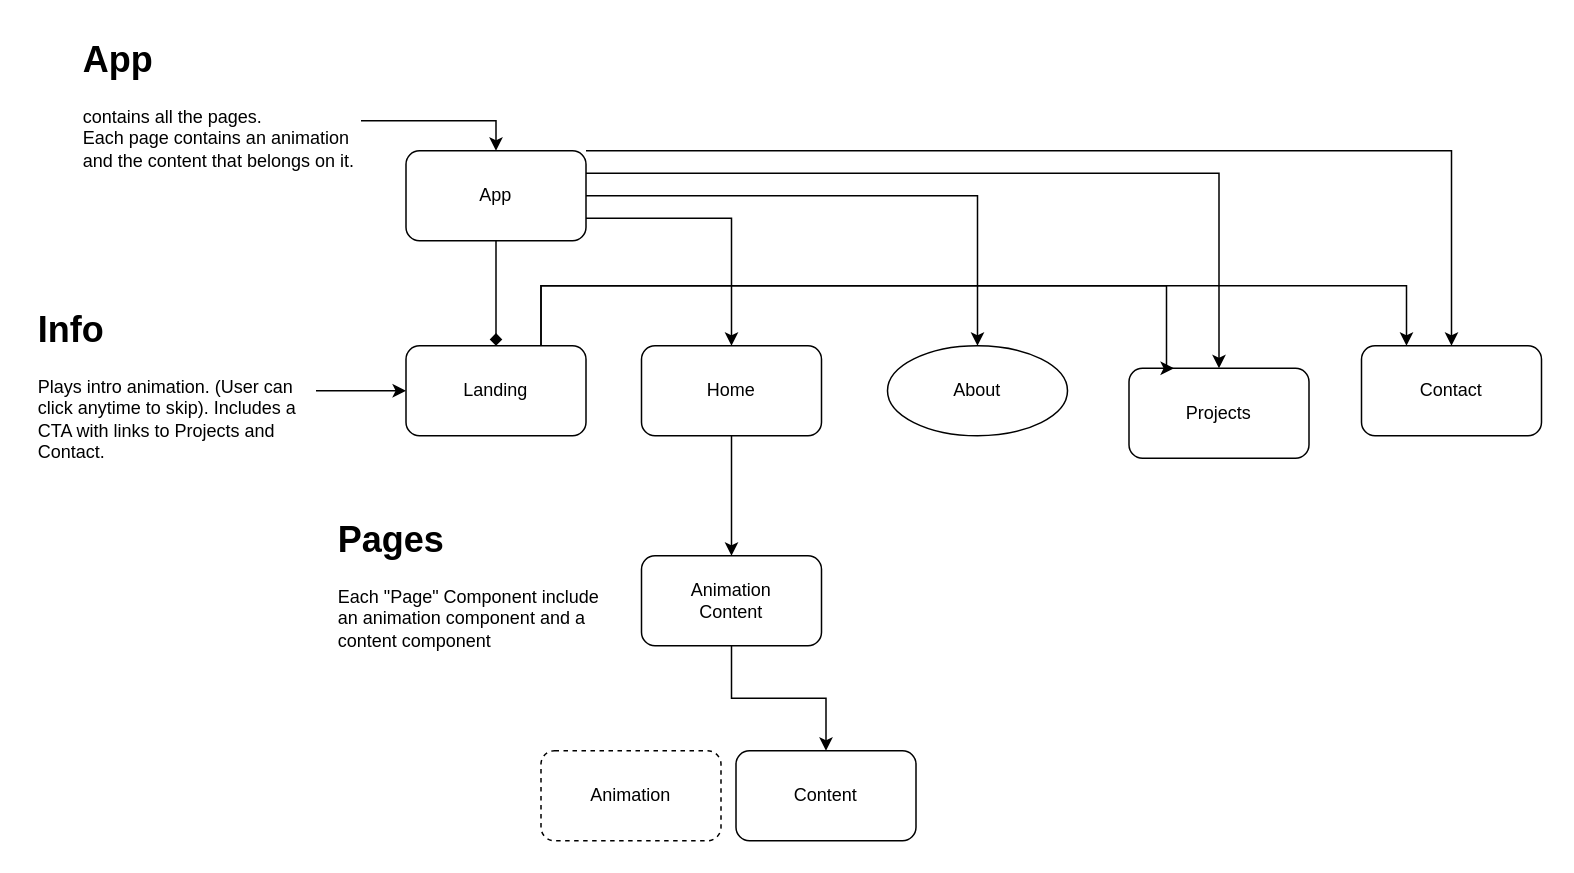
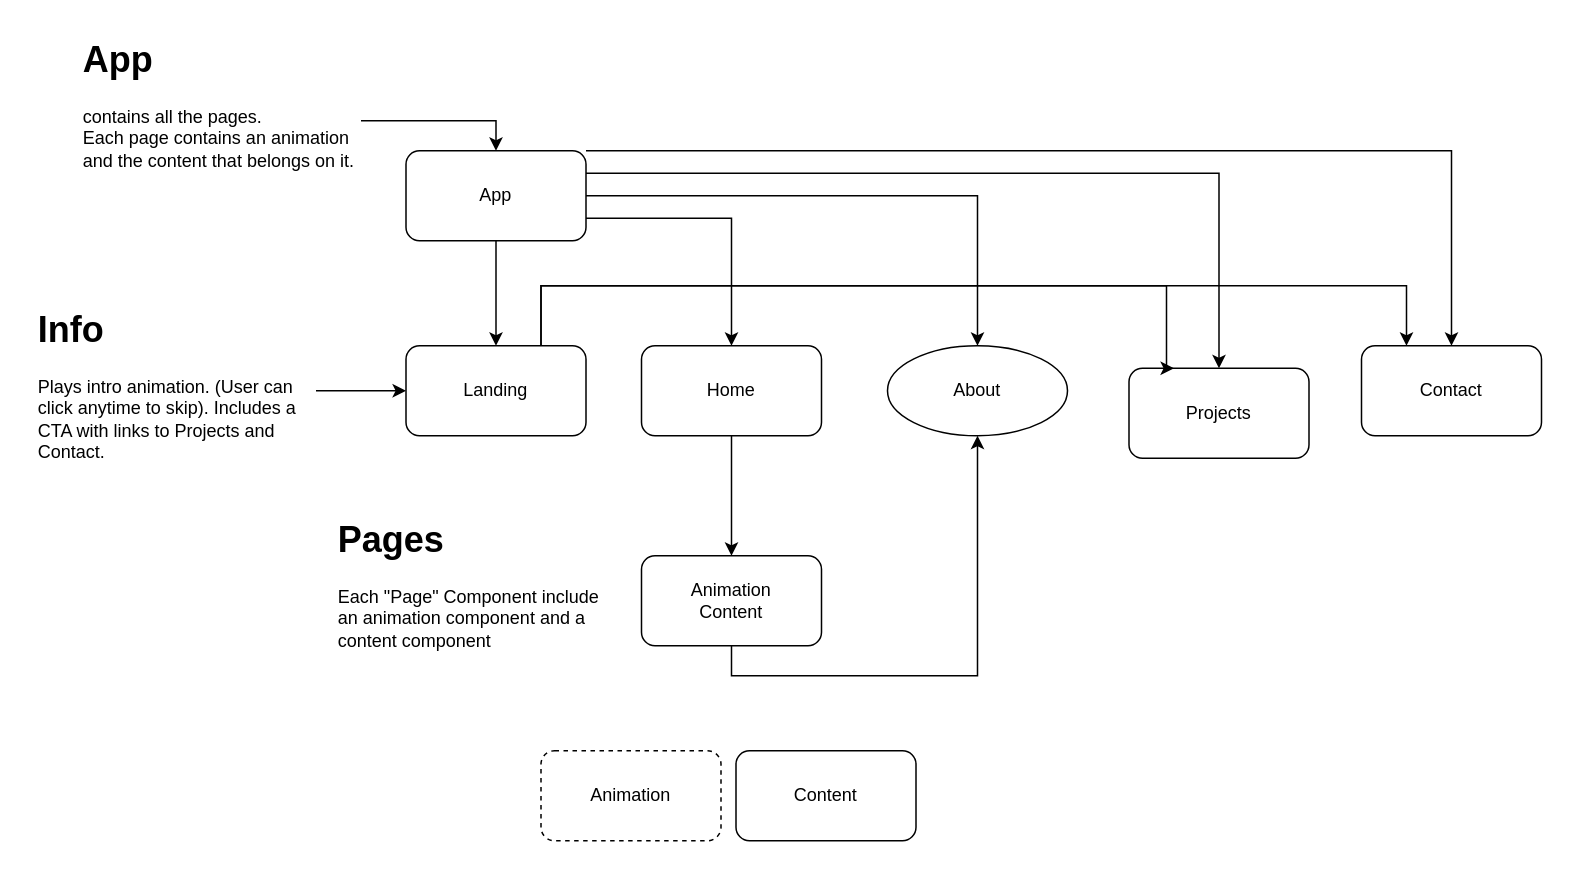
(496, 333) -> (496, 334)
(787, 698) -> (967, 676)
